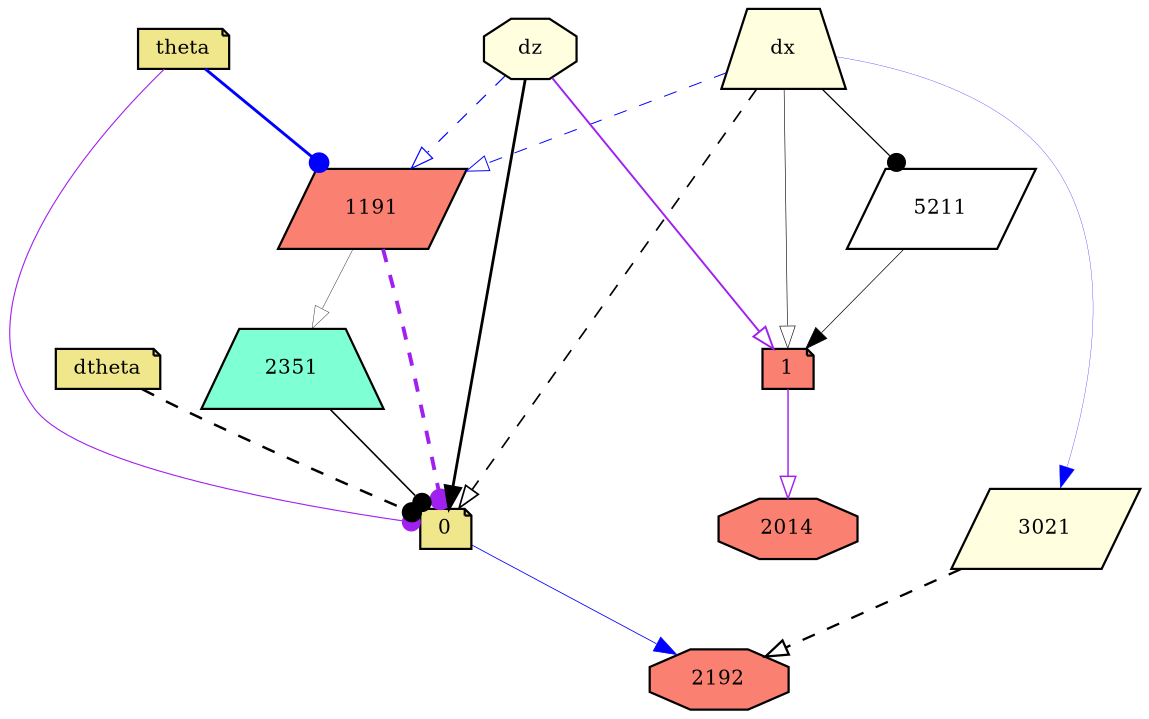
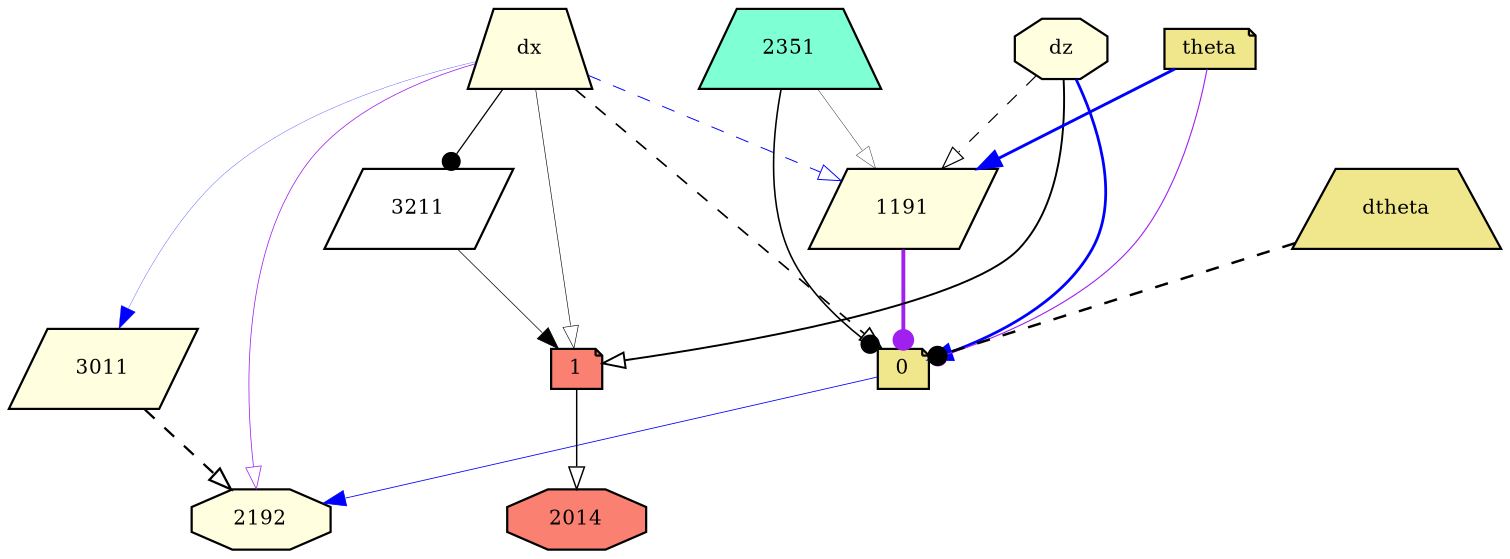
(259, 113) -> (1104, 105)
(466, 114) -> (997, 114)
(656, 205) -> (929, 295)
(372, 209) -> (903, 209)
(941, 209) -> (419, 209)
none -> (279, 214)
(338, 279) -> (840, 120)
(489, 283) -> (1092, 250)
(108, 369) -> (1397, 209)
(413, 369) -> (903, 288)
(788, 433) -> (577, 428)
(1046, 529) -> (103, 369)
(719, 679) -> (261, 519)
